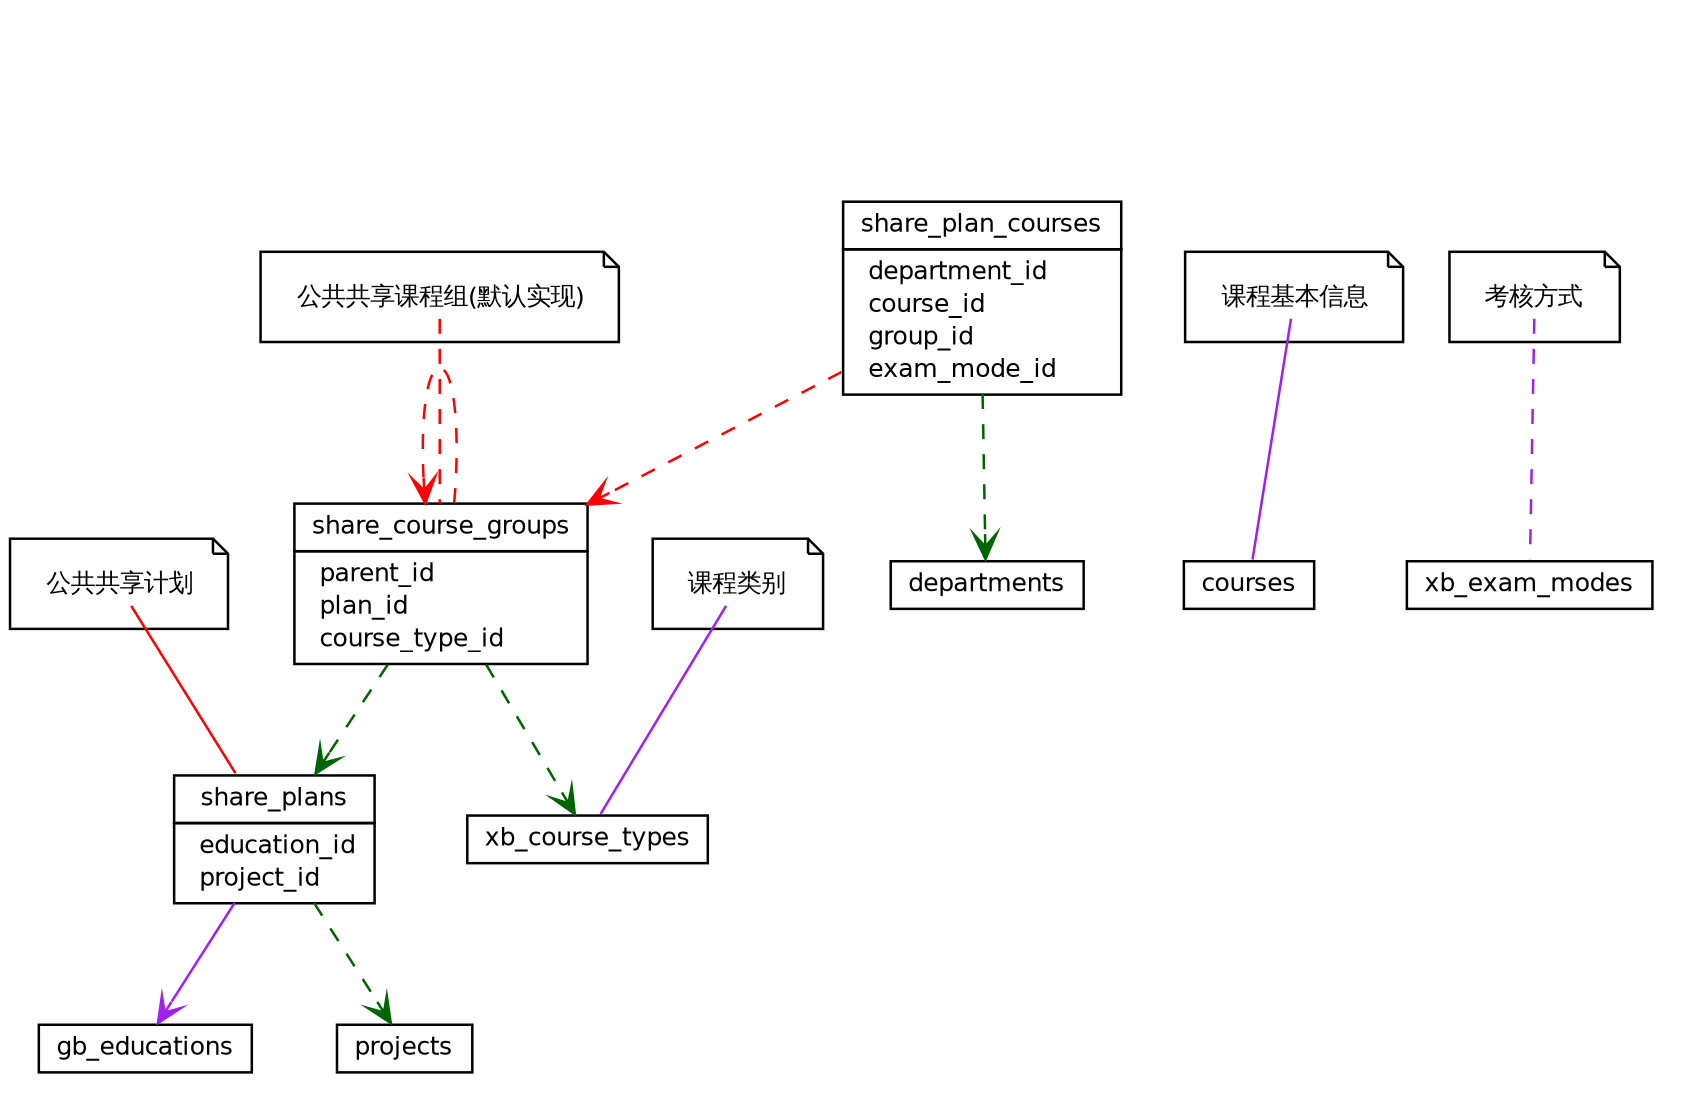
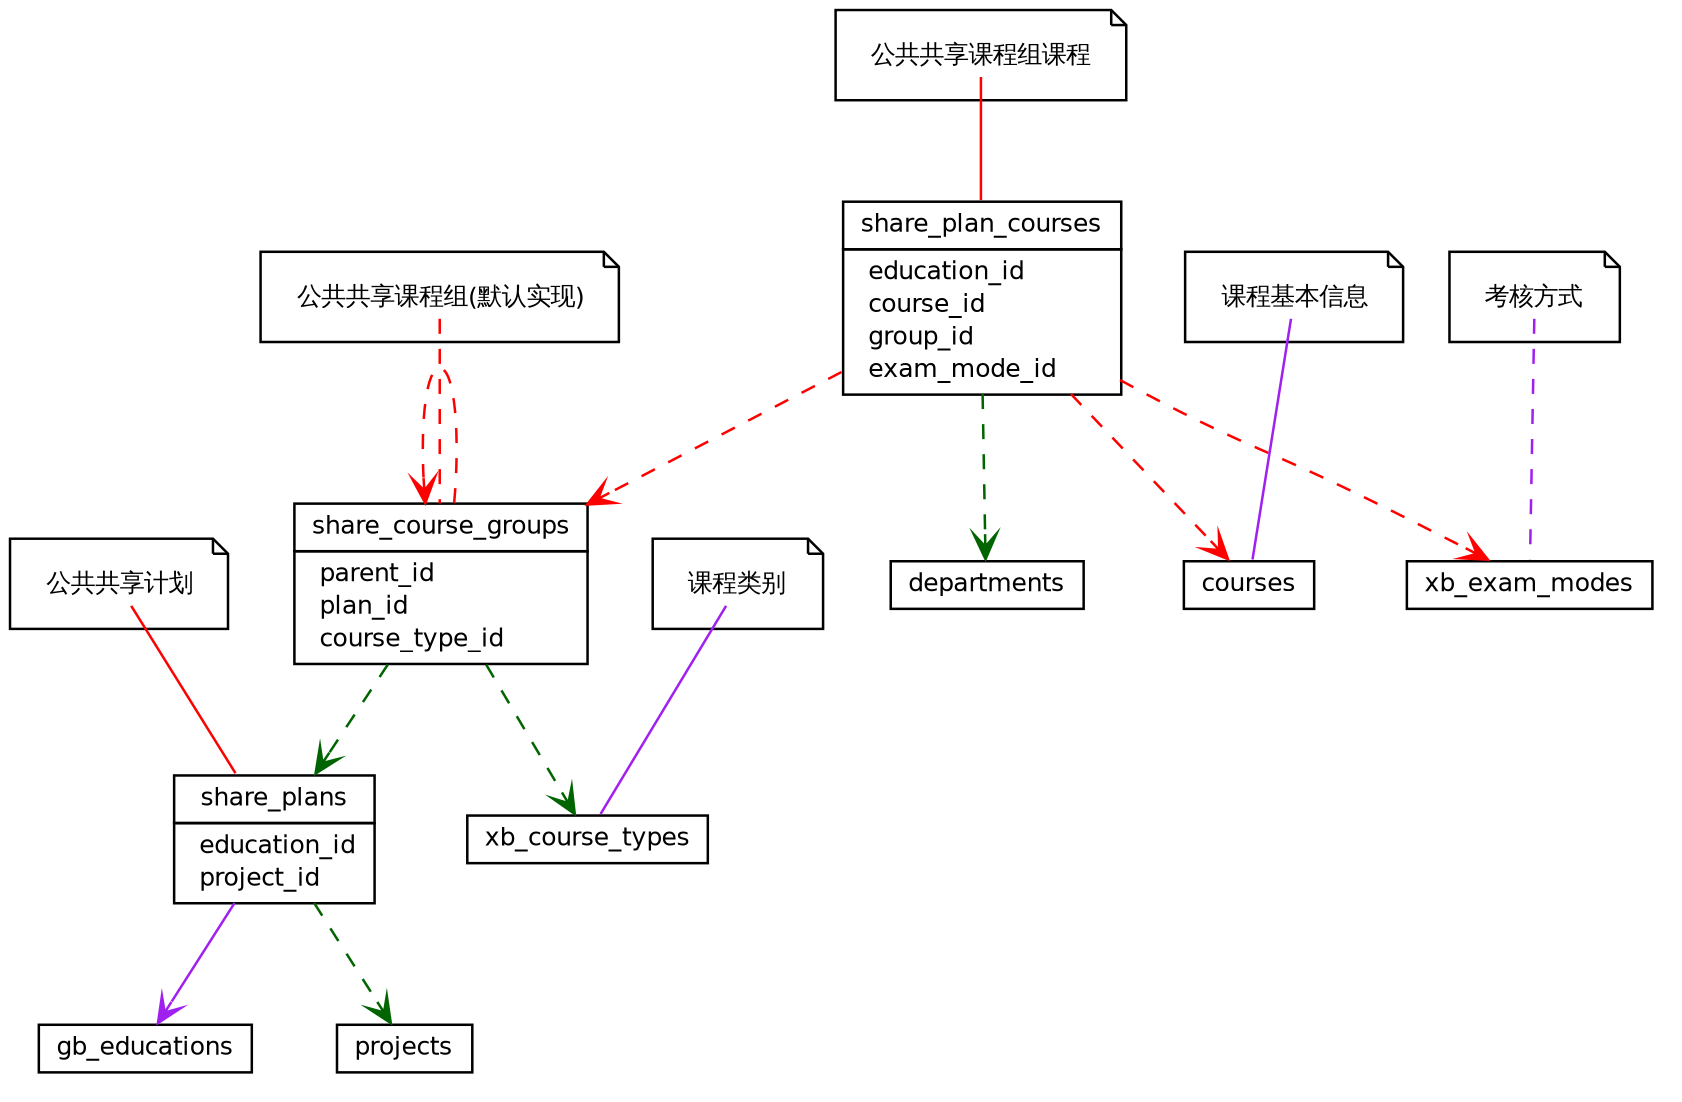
none -> (981, 55)
(955, 272) -> (943, 272)
none -> (1293, 464)
none -> (1140, 467)
